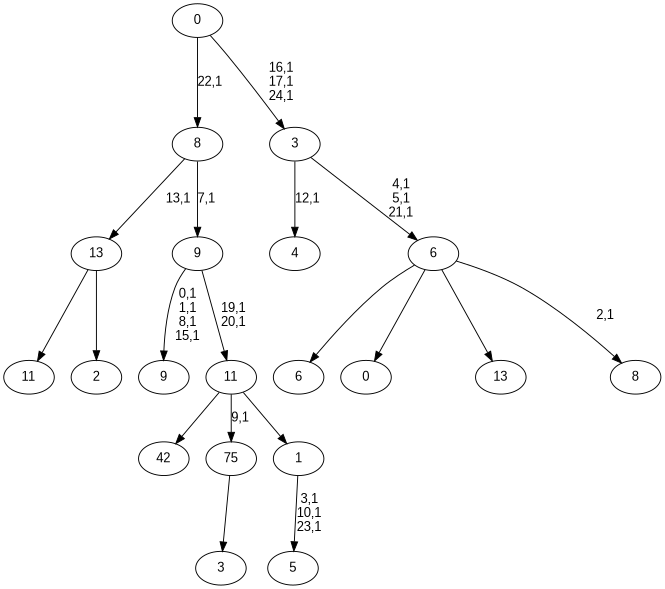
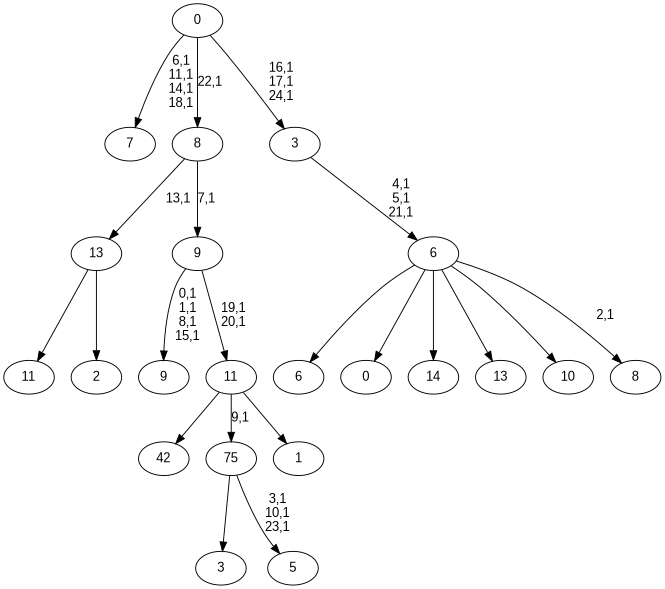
none -> (130, 144)
(295, 254) -> none
none -> (433, 377)
none -> (568, 377)
(296, 509) -> (253, 512)
